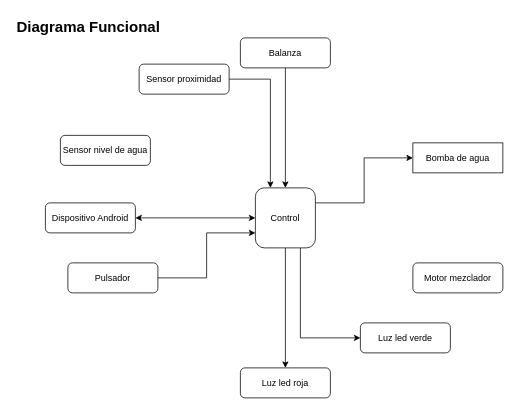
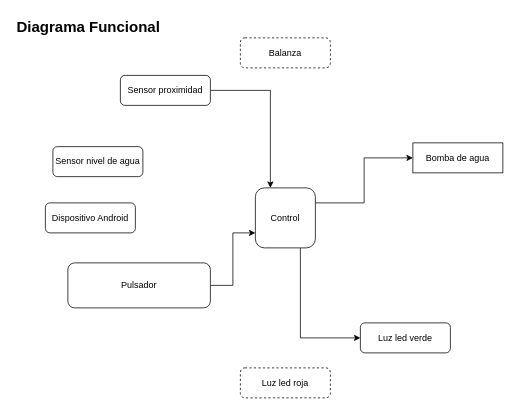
(285, 53) -> (285, 53)
(184, 79) -> (165, 90)
(285, 125) -> none
(105, 150) -> (98, 162)
(249, 218) -> none
(113, 278) -> (139, 285)
(458, 278) -> none
(285, 305) -> none
(285, 383) -> (285, 383)
